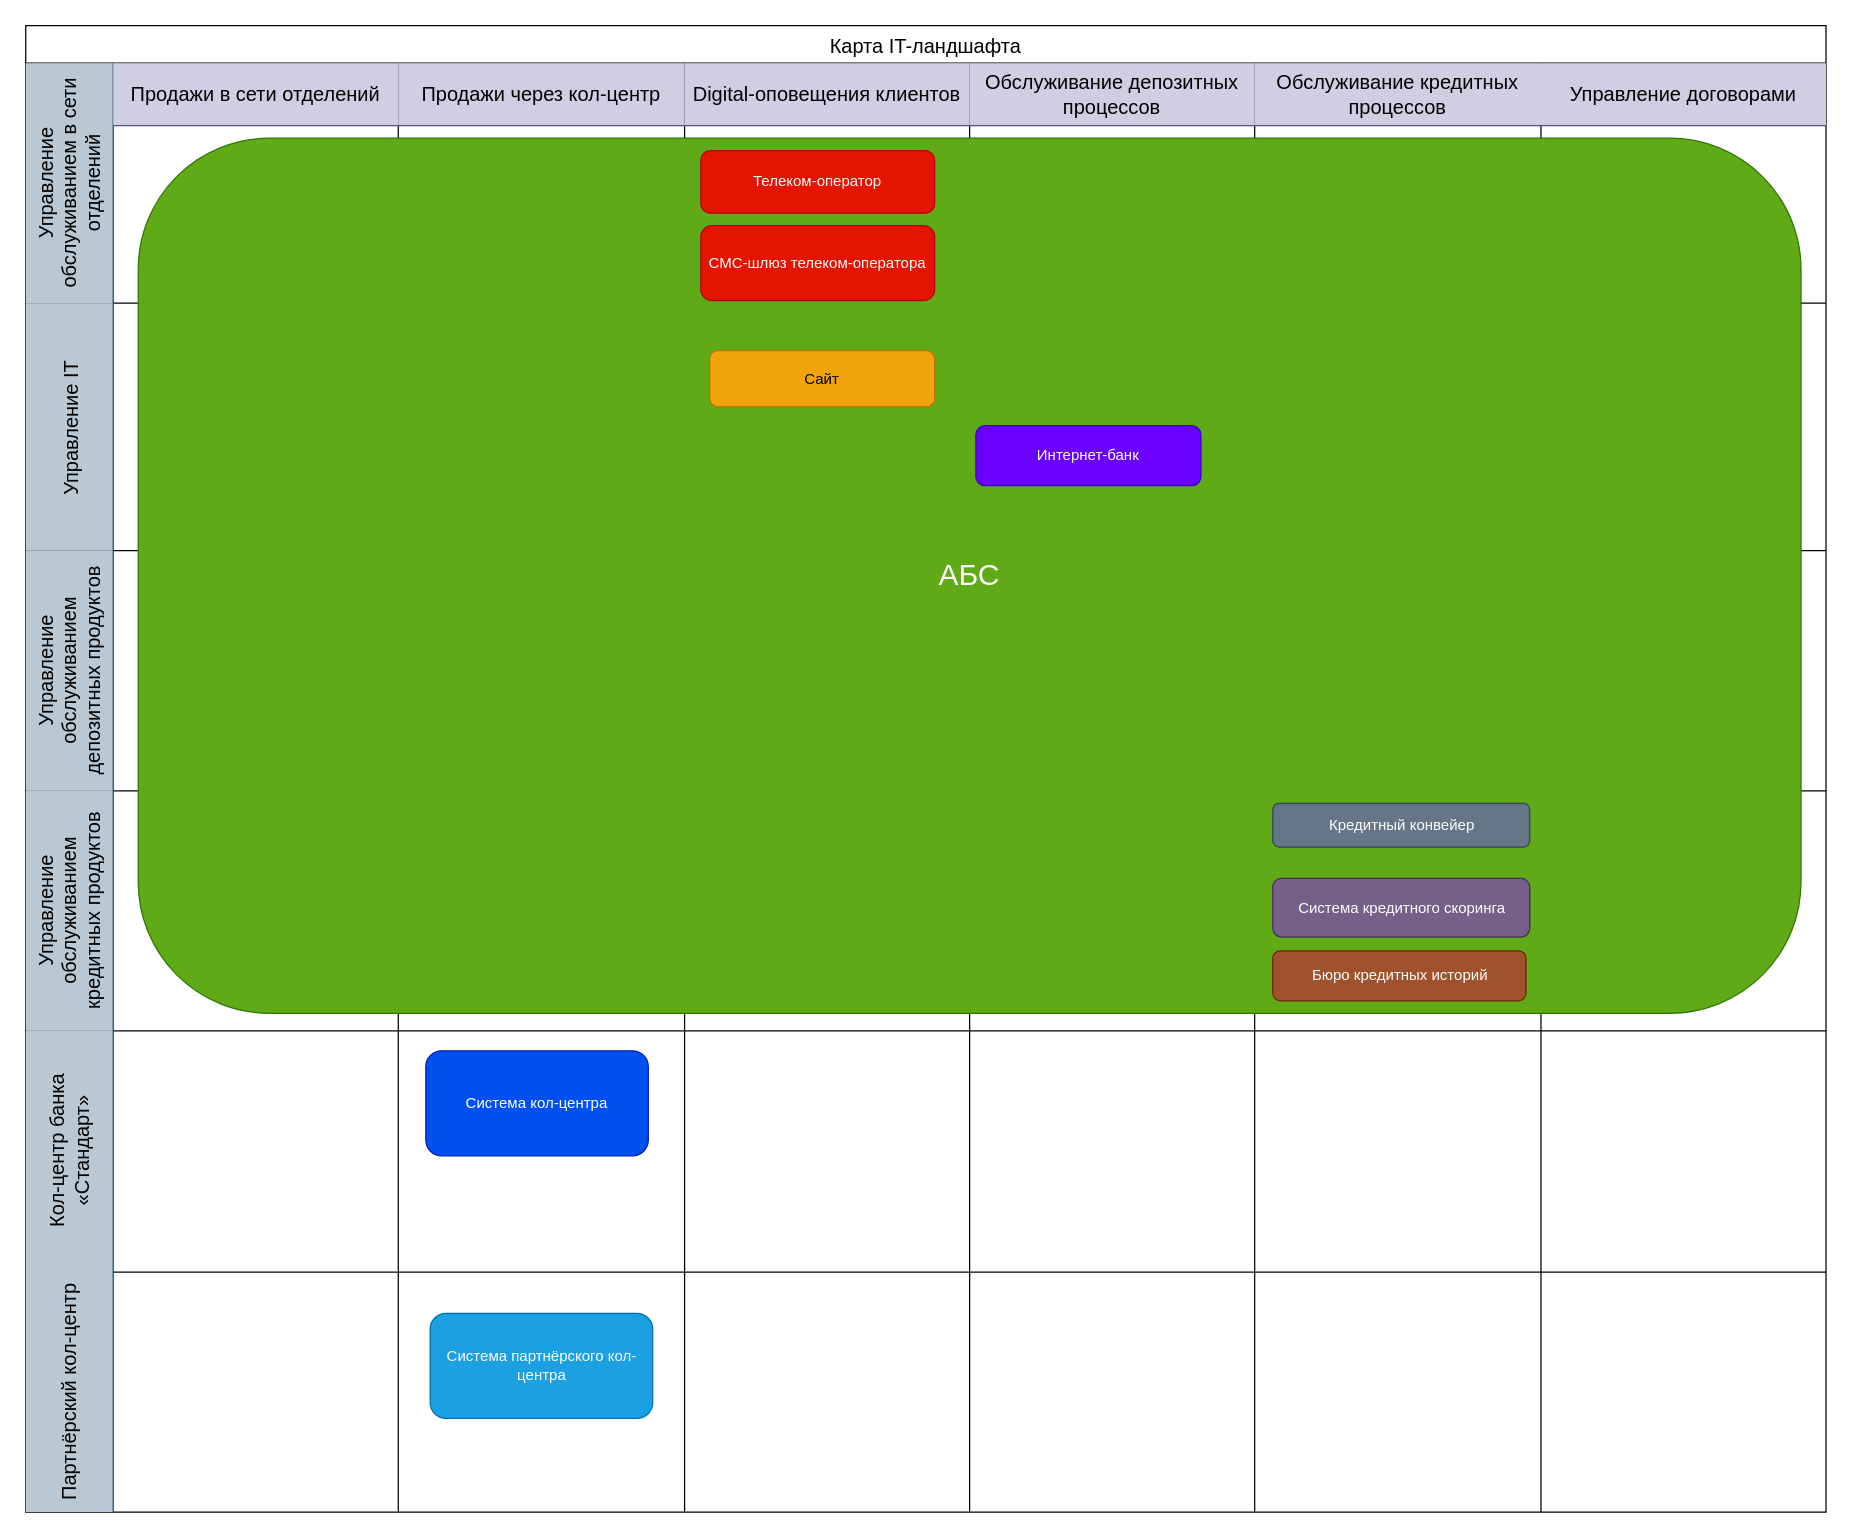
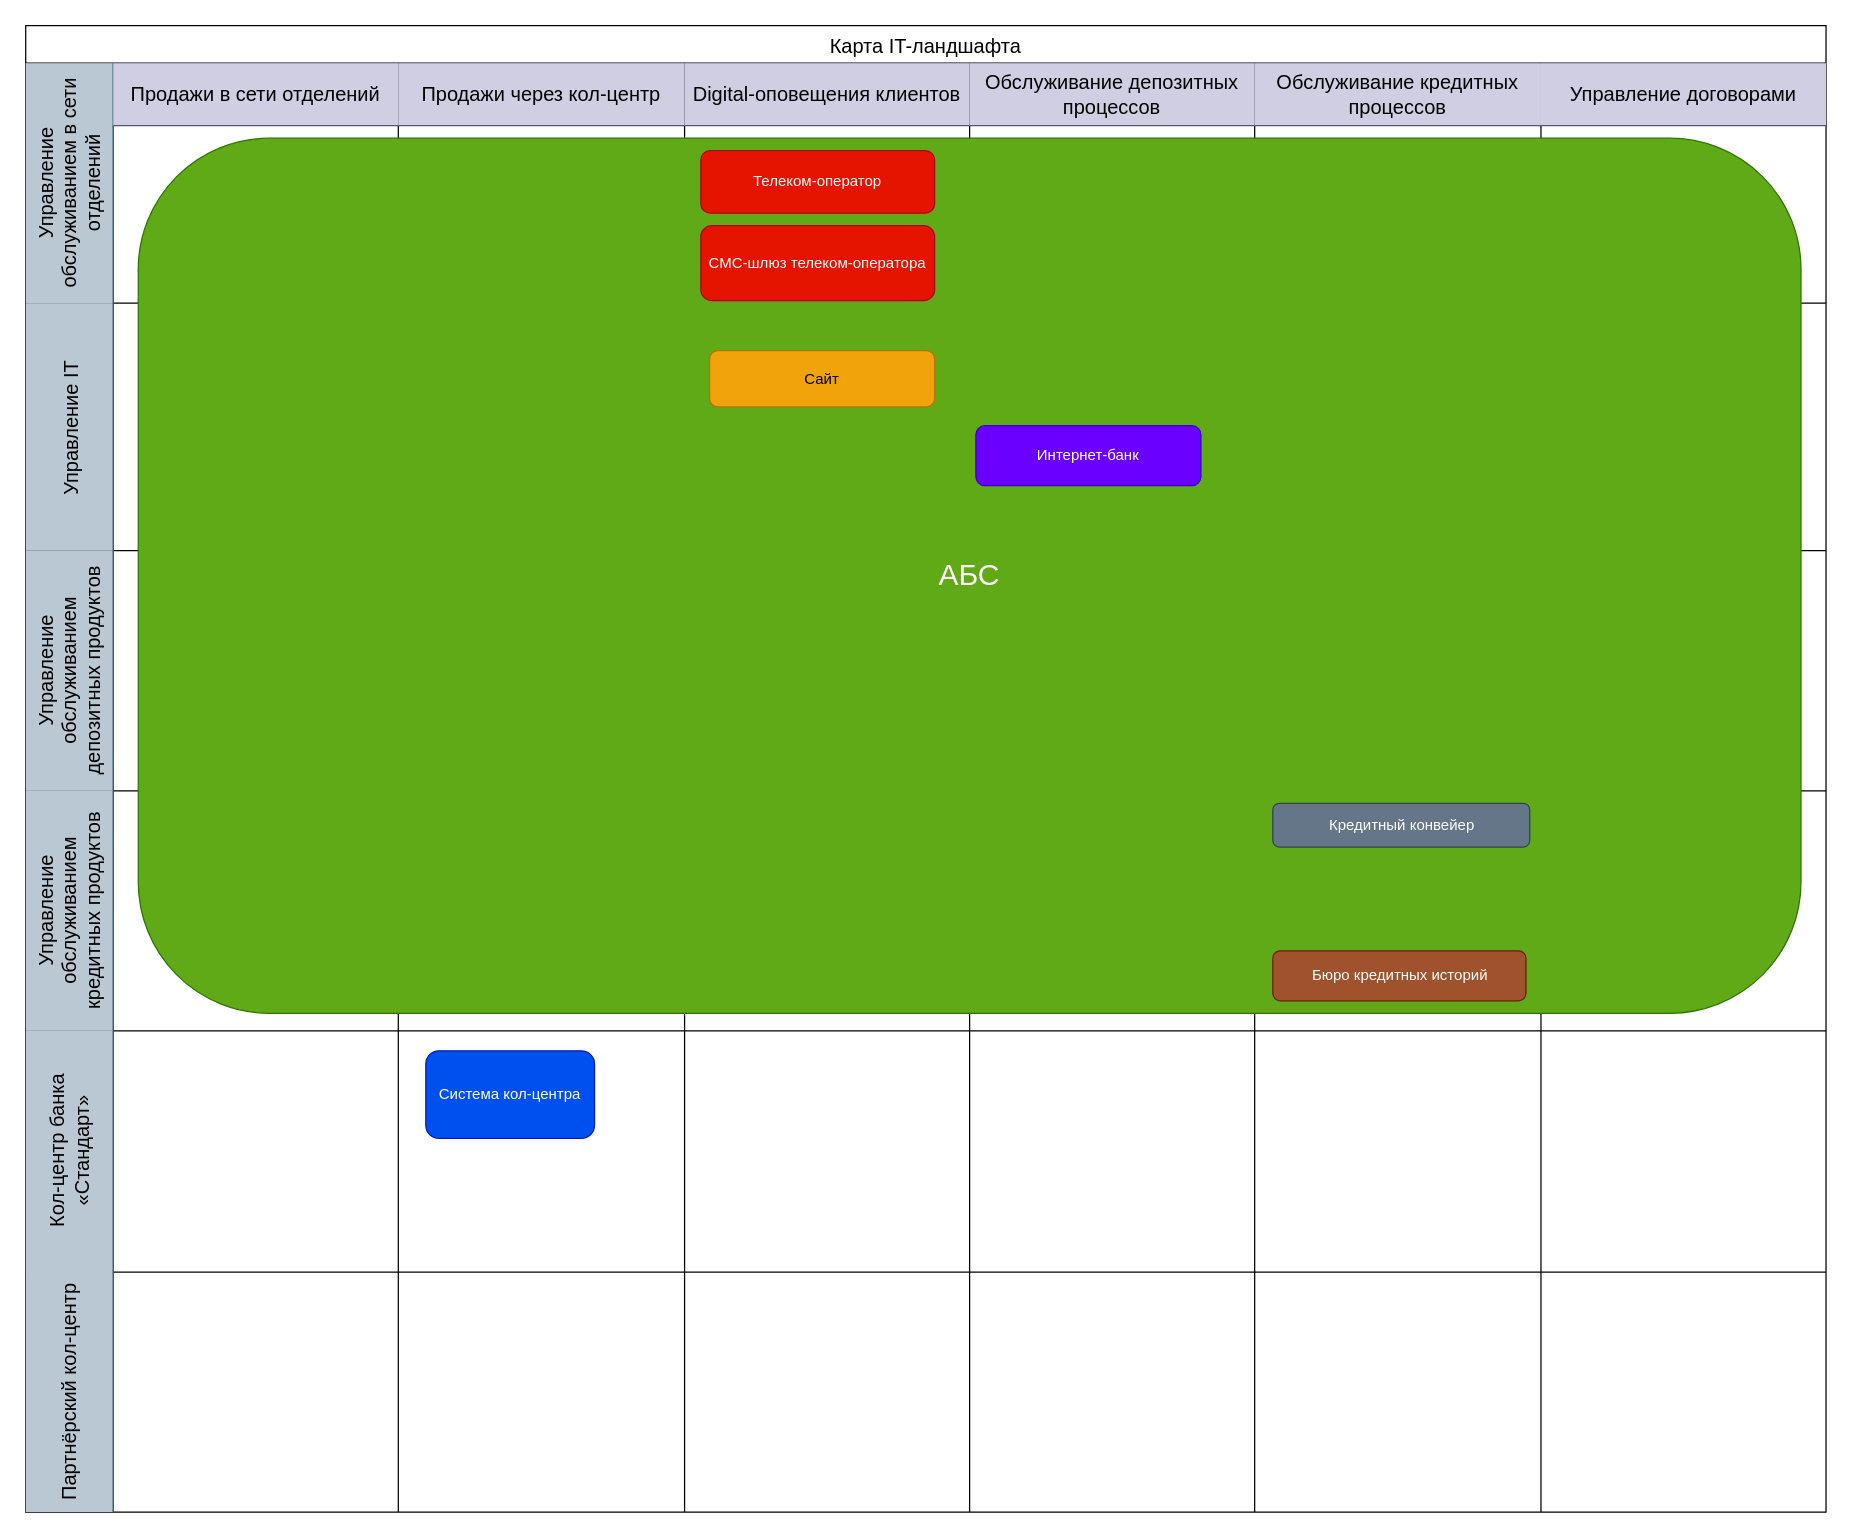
(1401, 908) -> none
(537, 1103) -> (510, 1094)
(541, 1366) -> none
